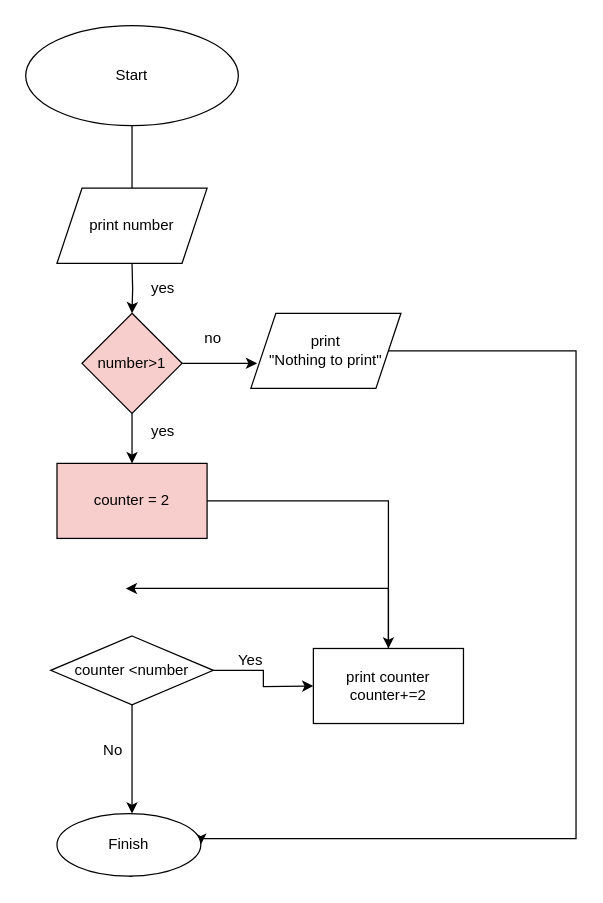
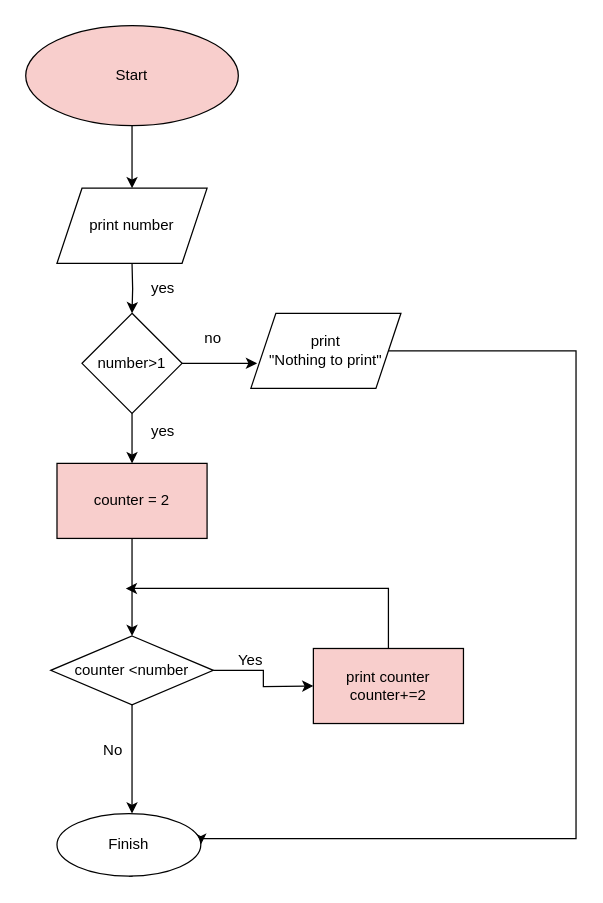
(132, 76) -> (132, 76)
(132, 181) -> (132, 178)
(132, 363) -> (132, 363)
(339, 501) -> (132, 582)
(388, 686) -> (388, 686)
